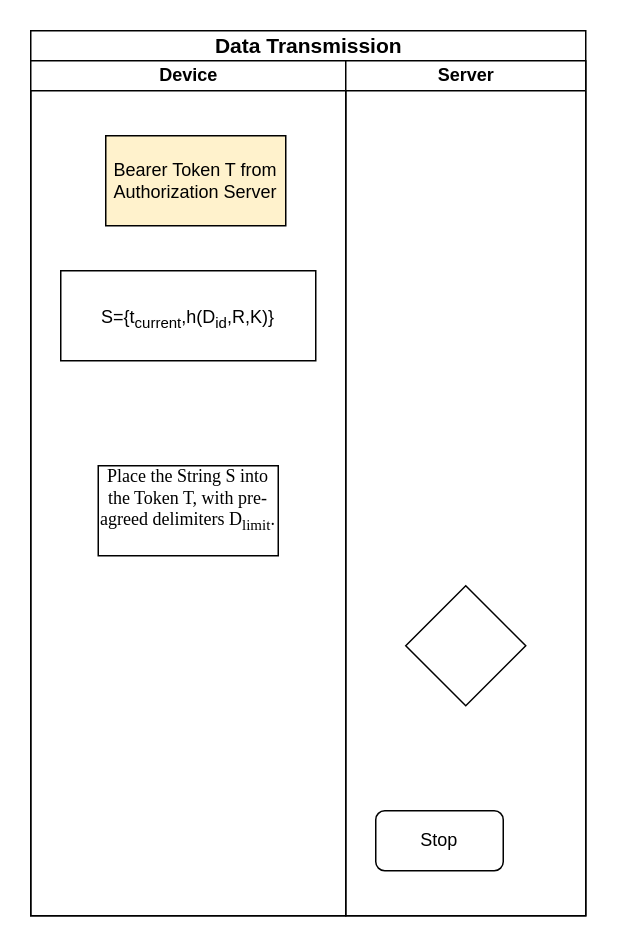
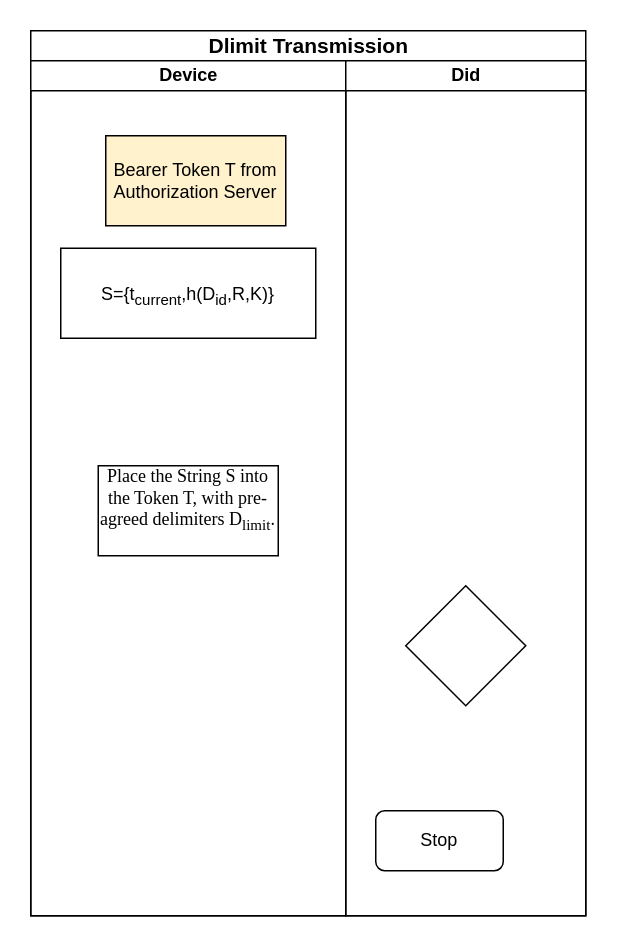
(309, 46) -> (309, 46)
(467, 76) -> (467, 76)
(188, 316) -> (188, 293)
